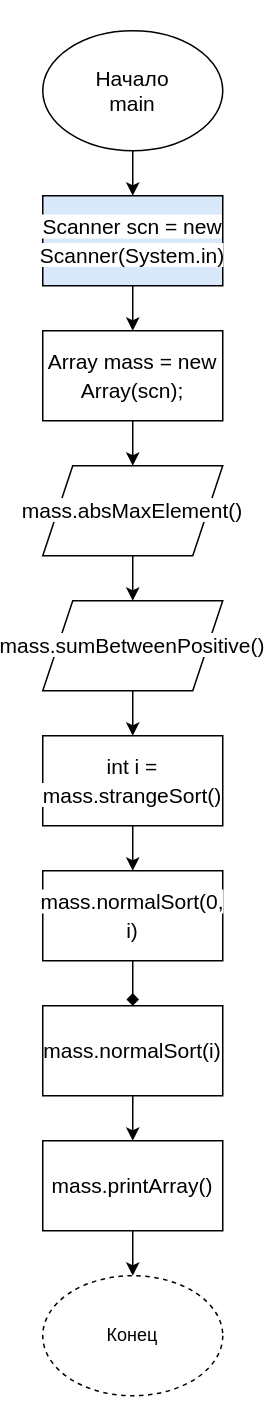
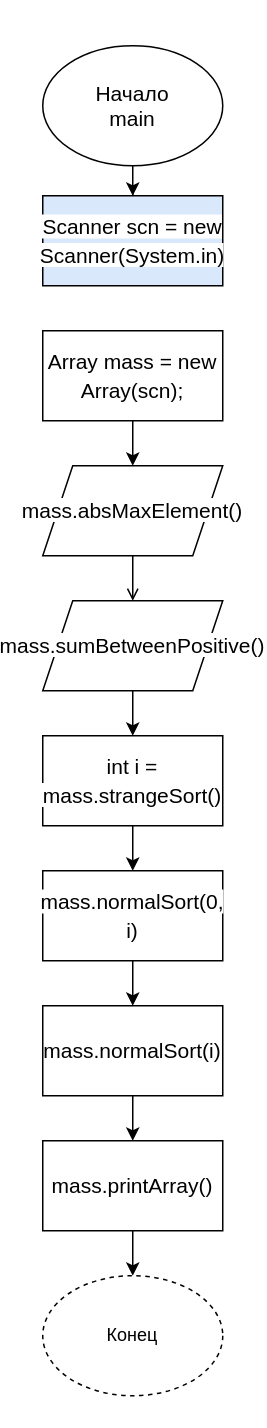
(133, 91) -> (133, 106)
(133, 314) -> none
(133, 589) -> (133, 591)
(133, 993) -> (133, 994)
